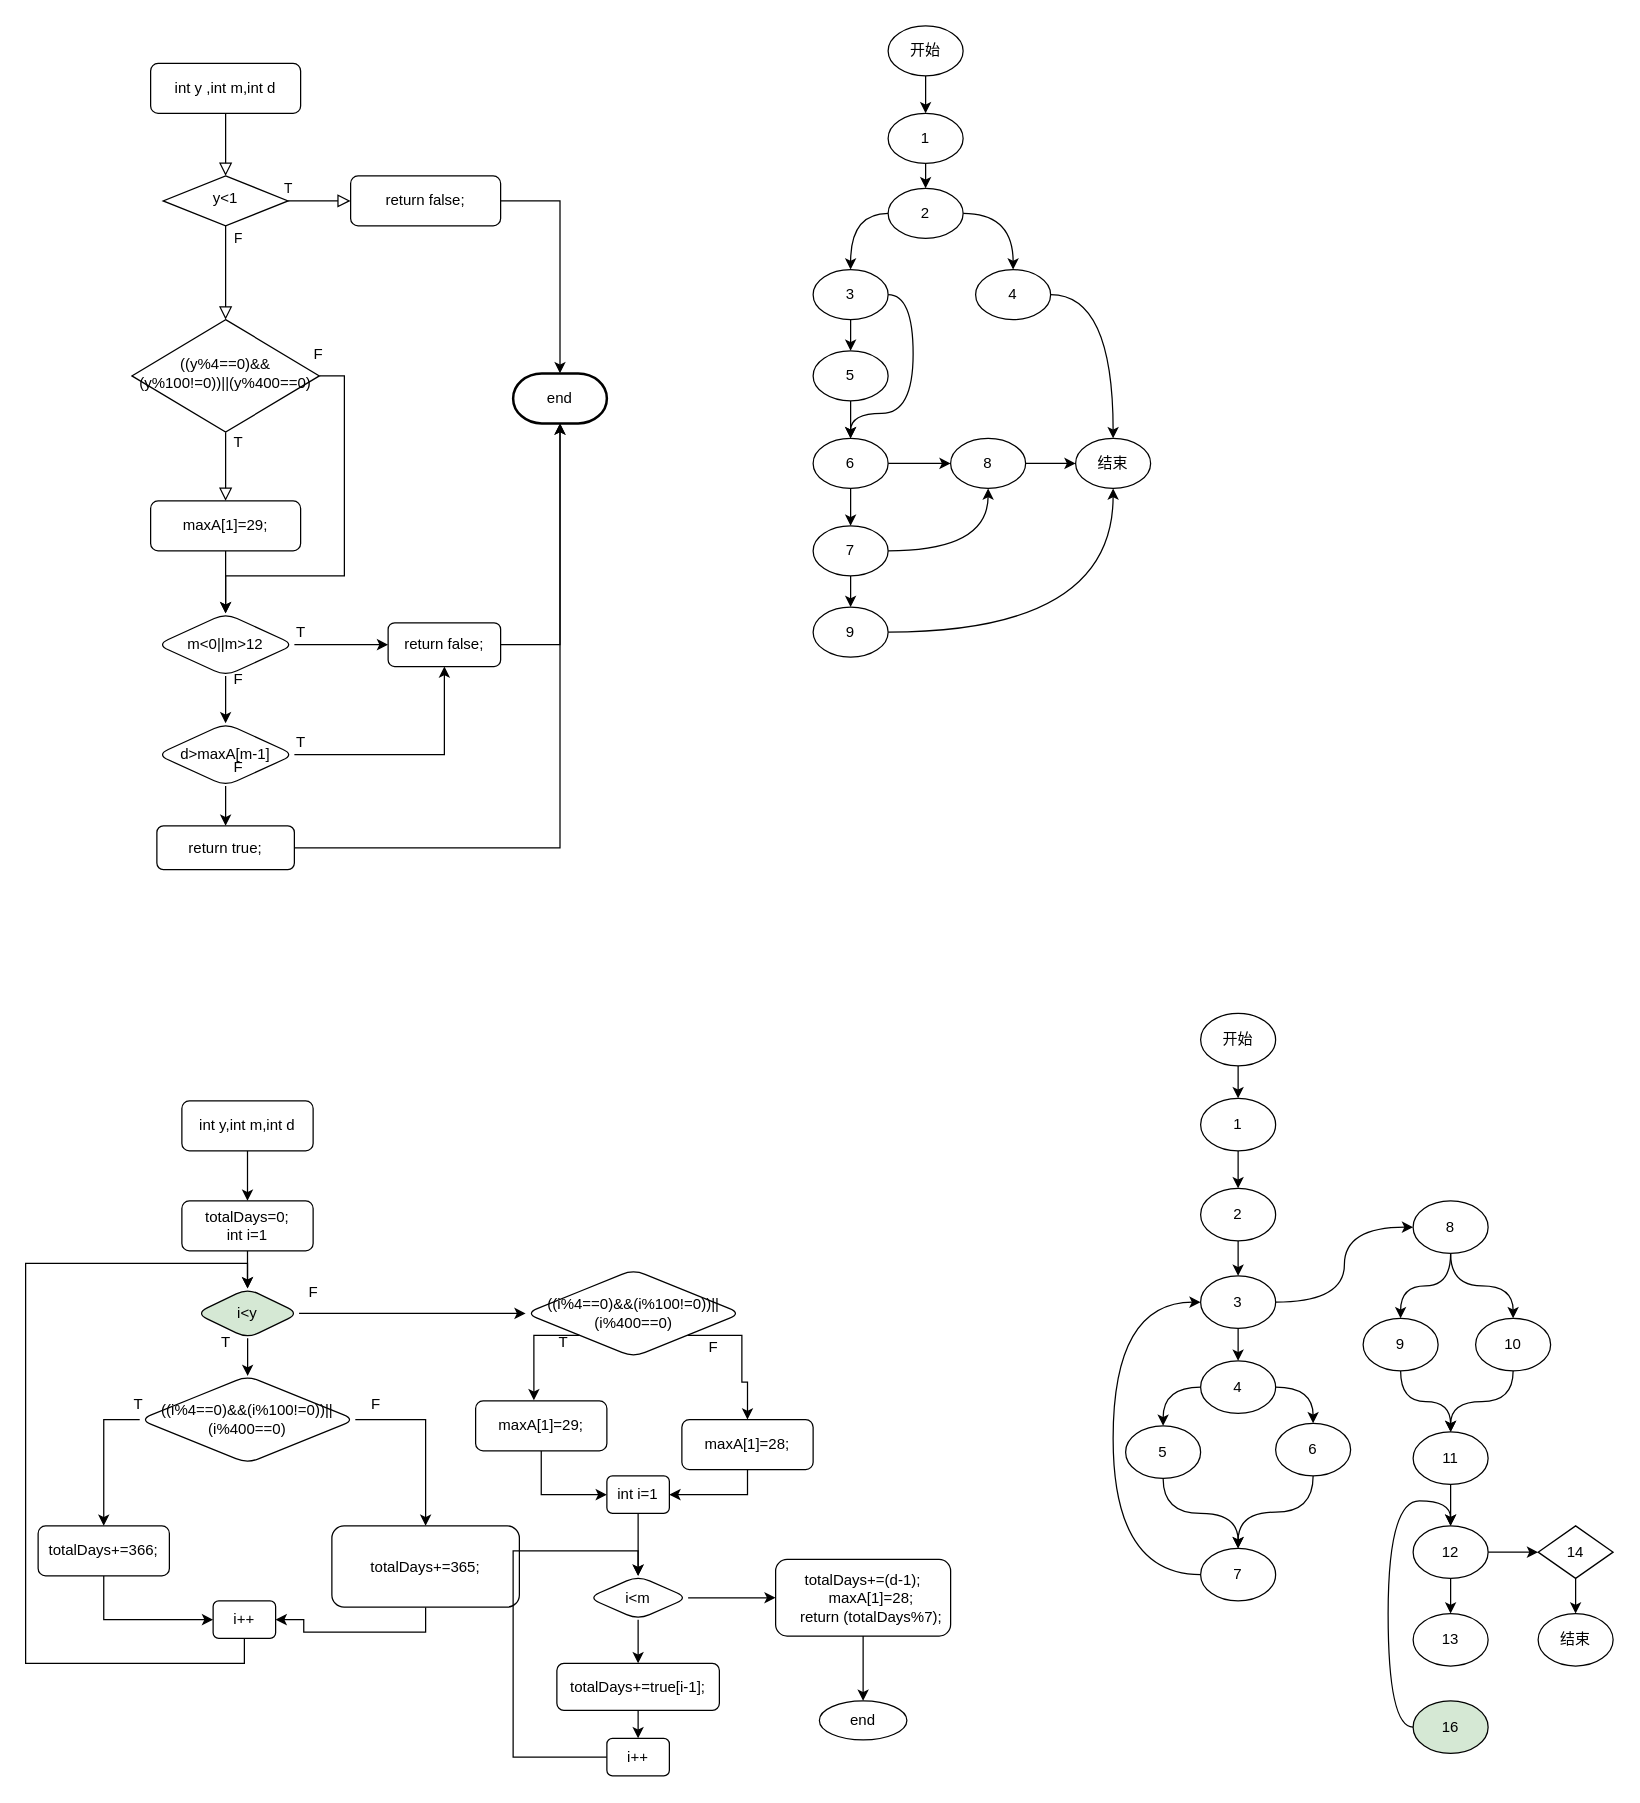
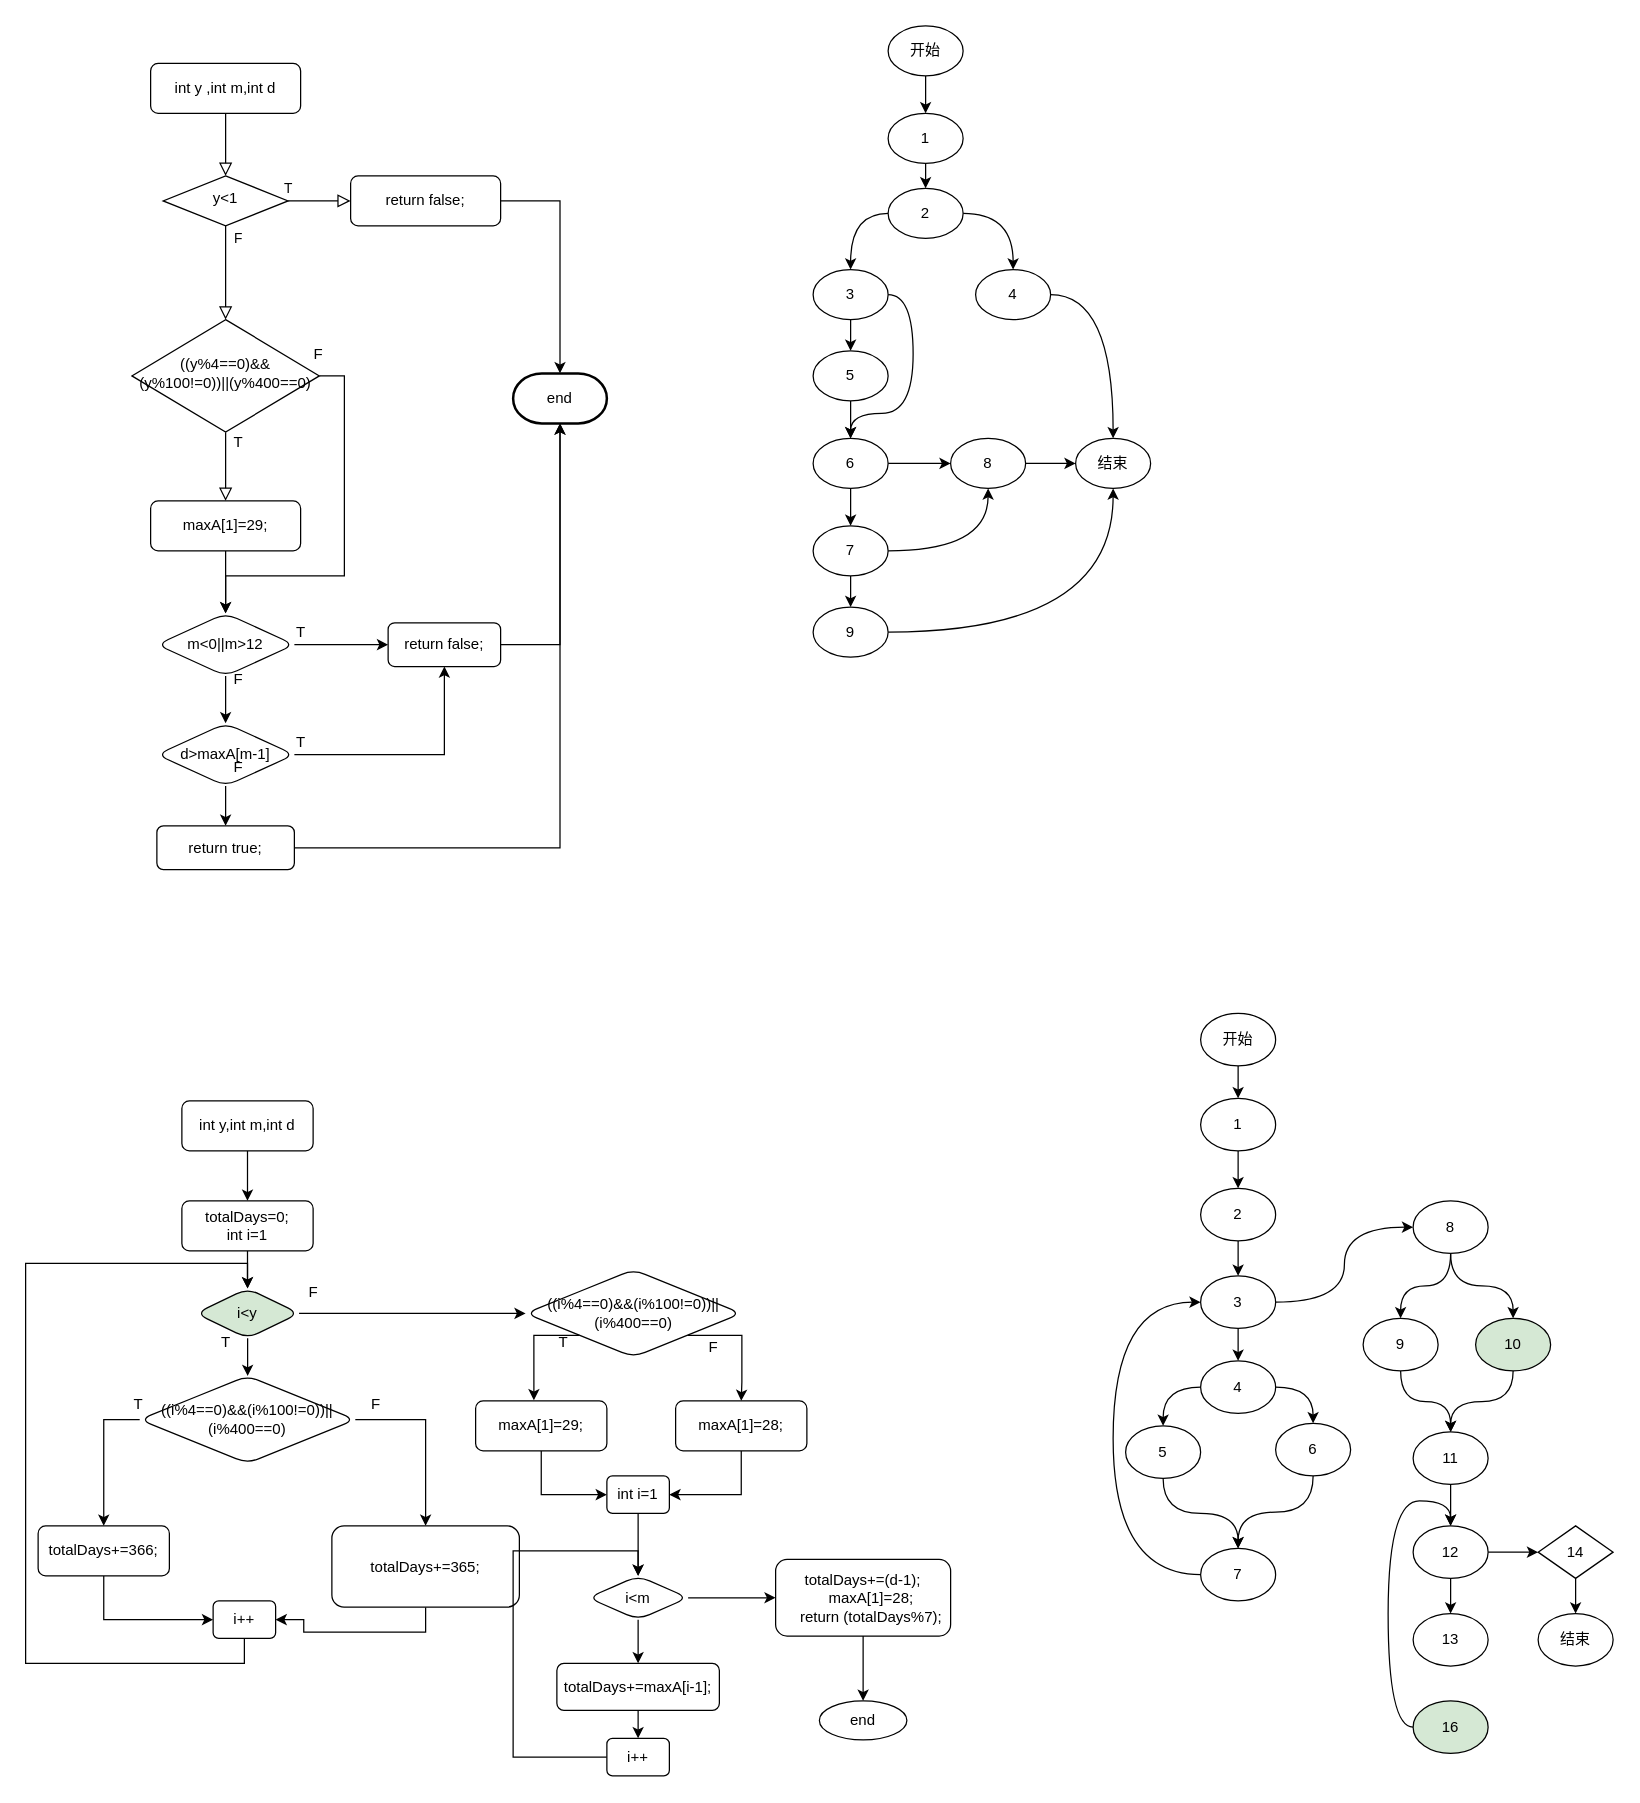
(1513, 1344) -> (1513, 1344)
(748, 1444) -> (741, 1426)
(638, 1687) -> (638, 1687)
